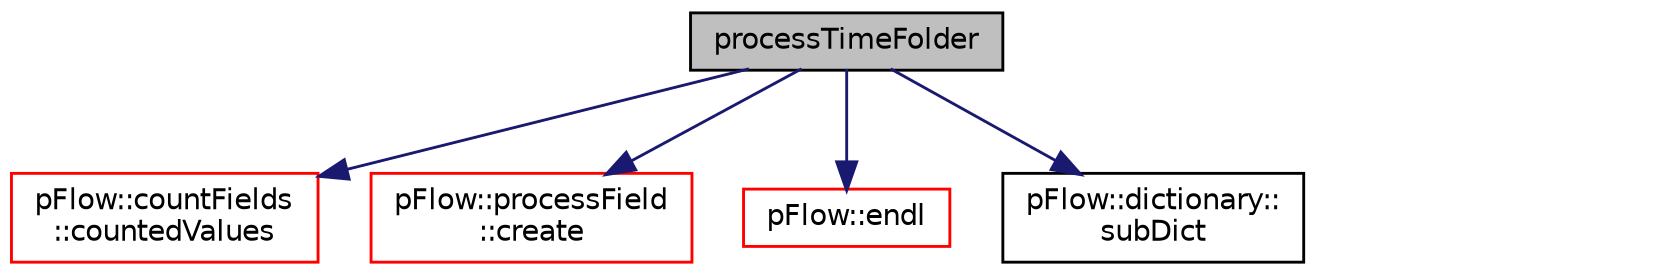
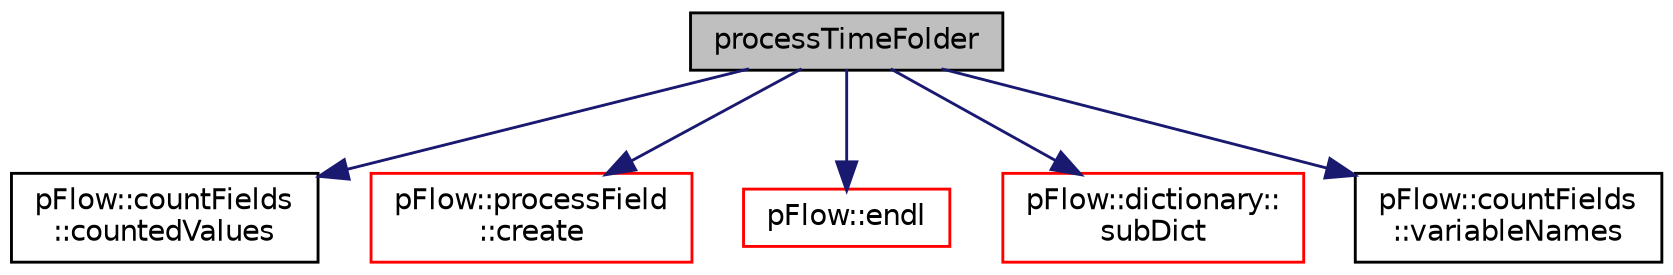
(165, 218) -> (165, 218)
(1153, 218) -> (1153, 218)
none -> (1509, 218)
